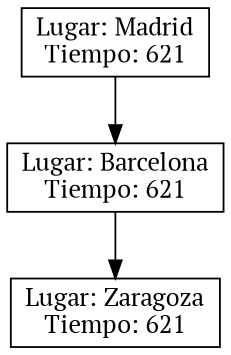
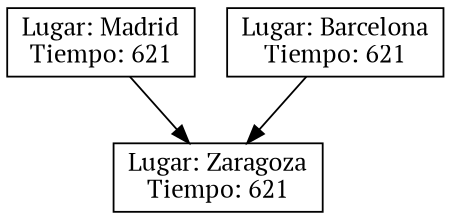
(115, 101) -> (154, 103)
